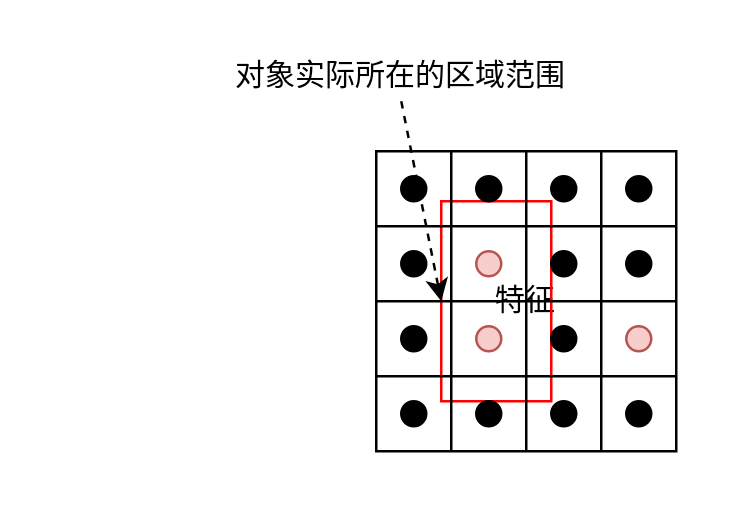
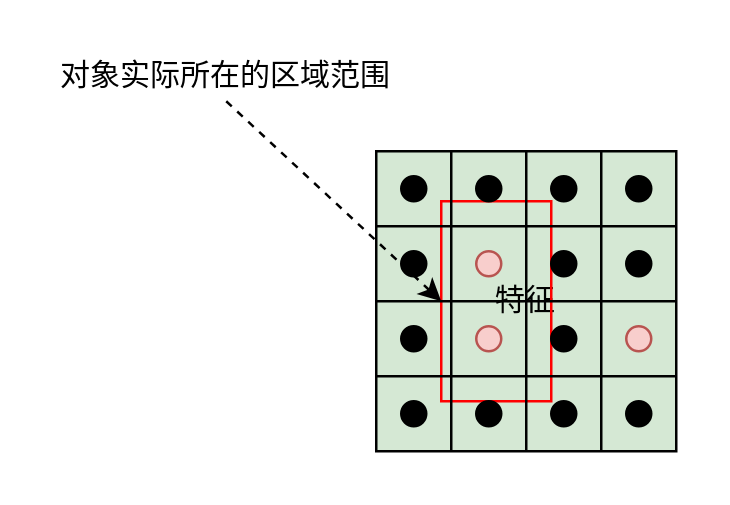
(401, 76) -> (226, 76)
(526, 301) -> (526, 301)
